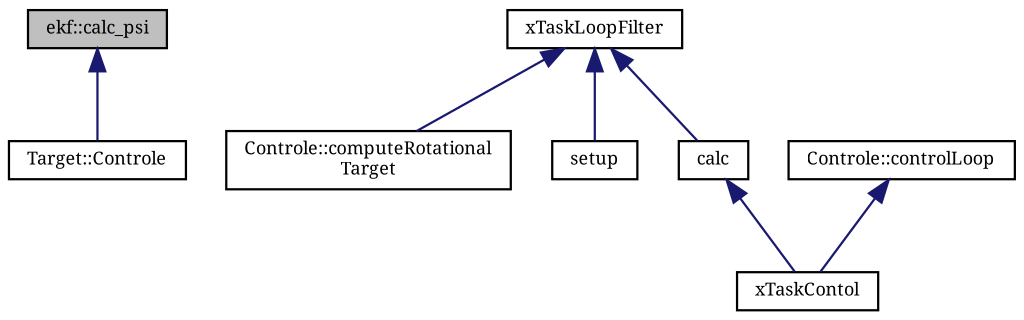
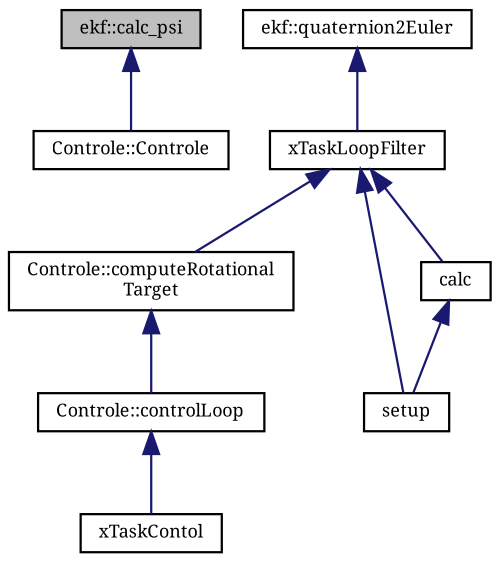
none -> (357, 29)
(97, 160) -> (131, 150)
(767, 235) -> (427, 357)
none -> (151, 363)
